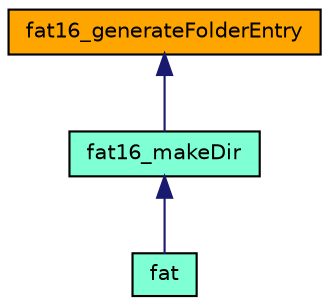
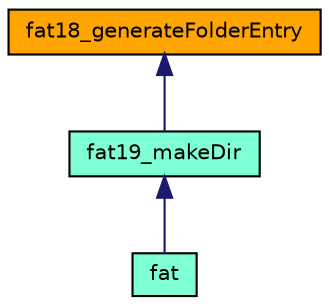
(165, 32) -> (165, 32)
(165, 154) -> (165, 154)
